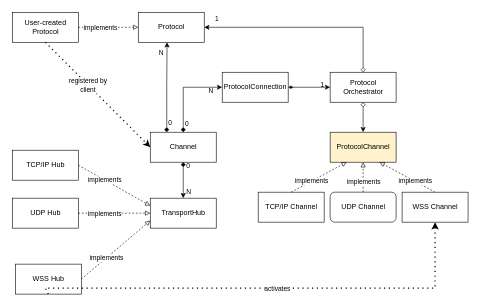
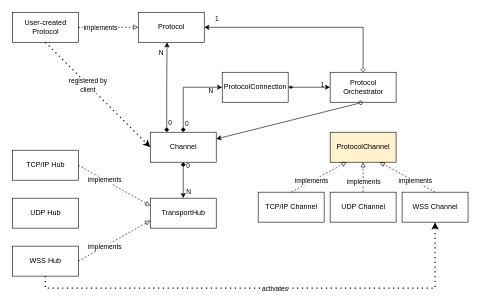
(363, 126) -> (290, 121)
(363, 207) -> (363, 207)
(111, 213) -> none
(48, 279) -> (45, 261)
